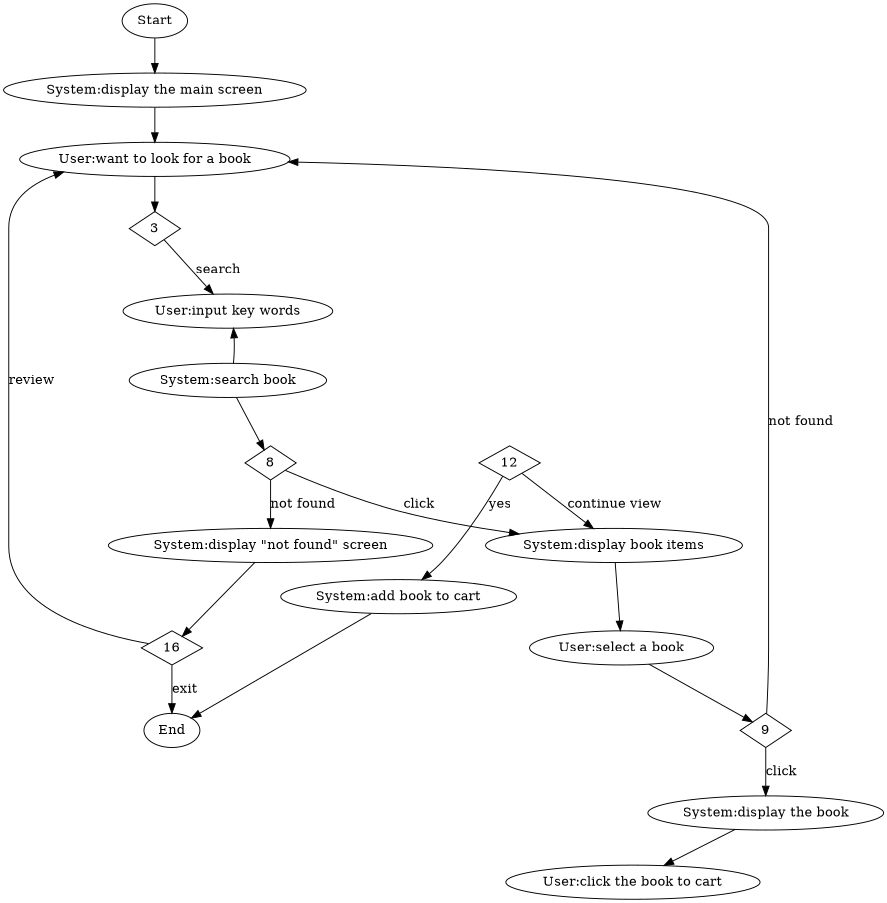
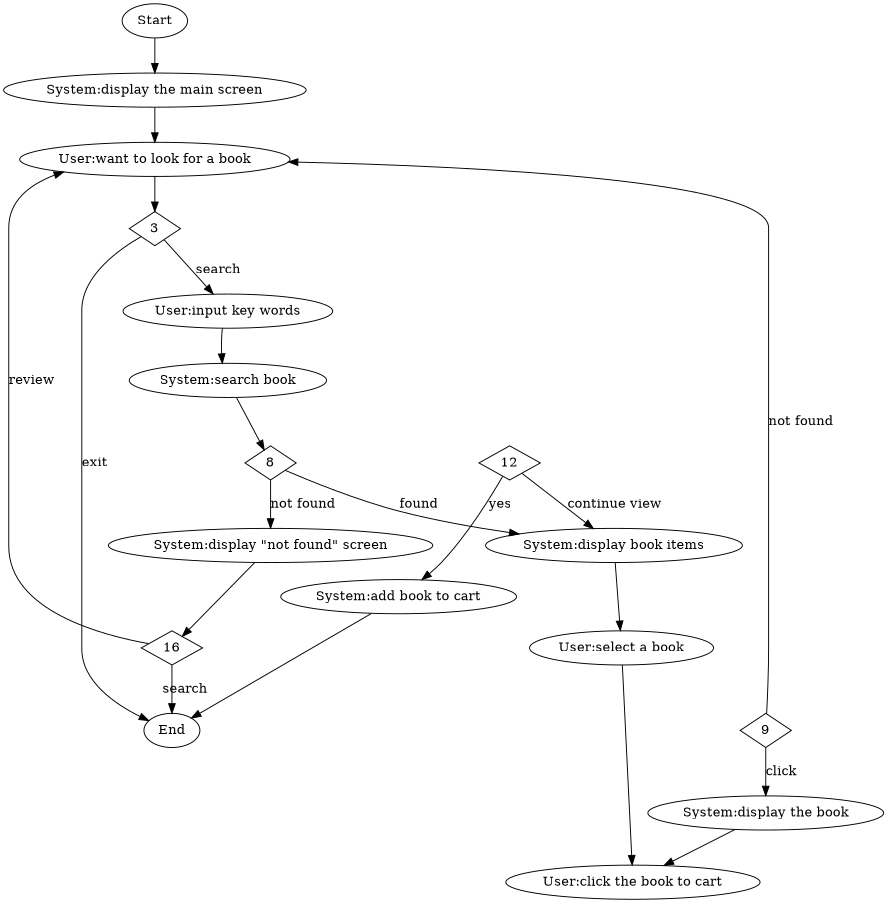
(234, 351) -> (222, 341)
none -> (82, 477)
(419, 504) -> (419, 504)
(185, 689) -> (185, 689)
(696, 691) -> (627, 760)
